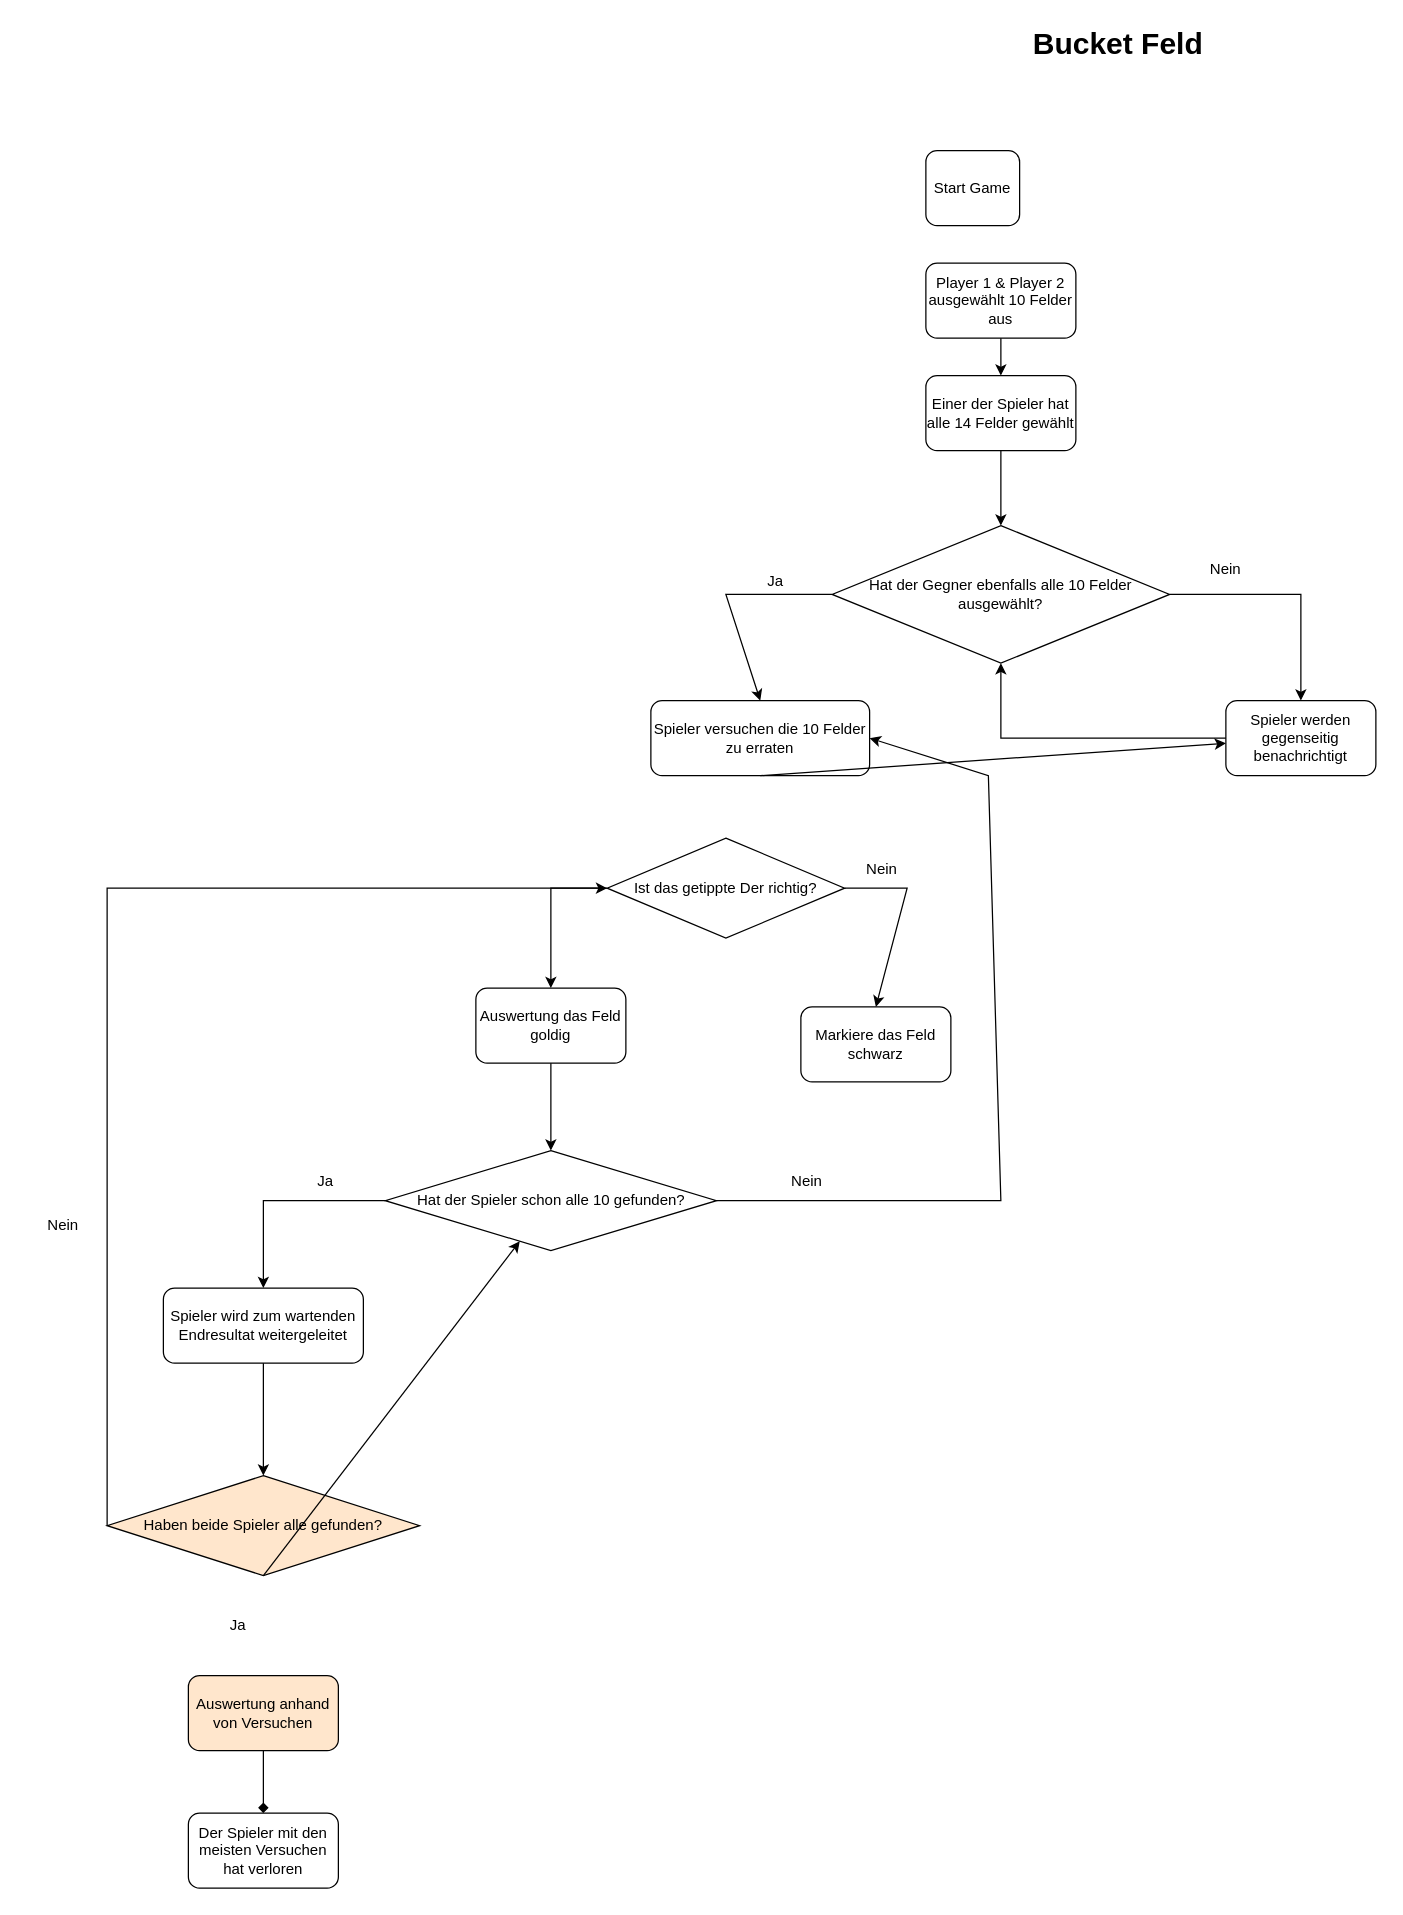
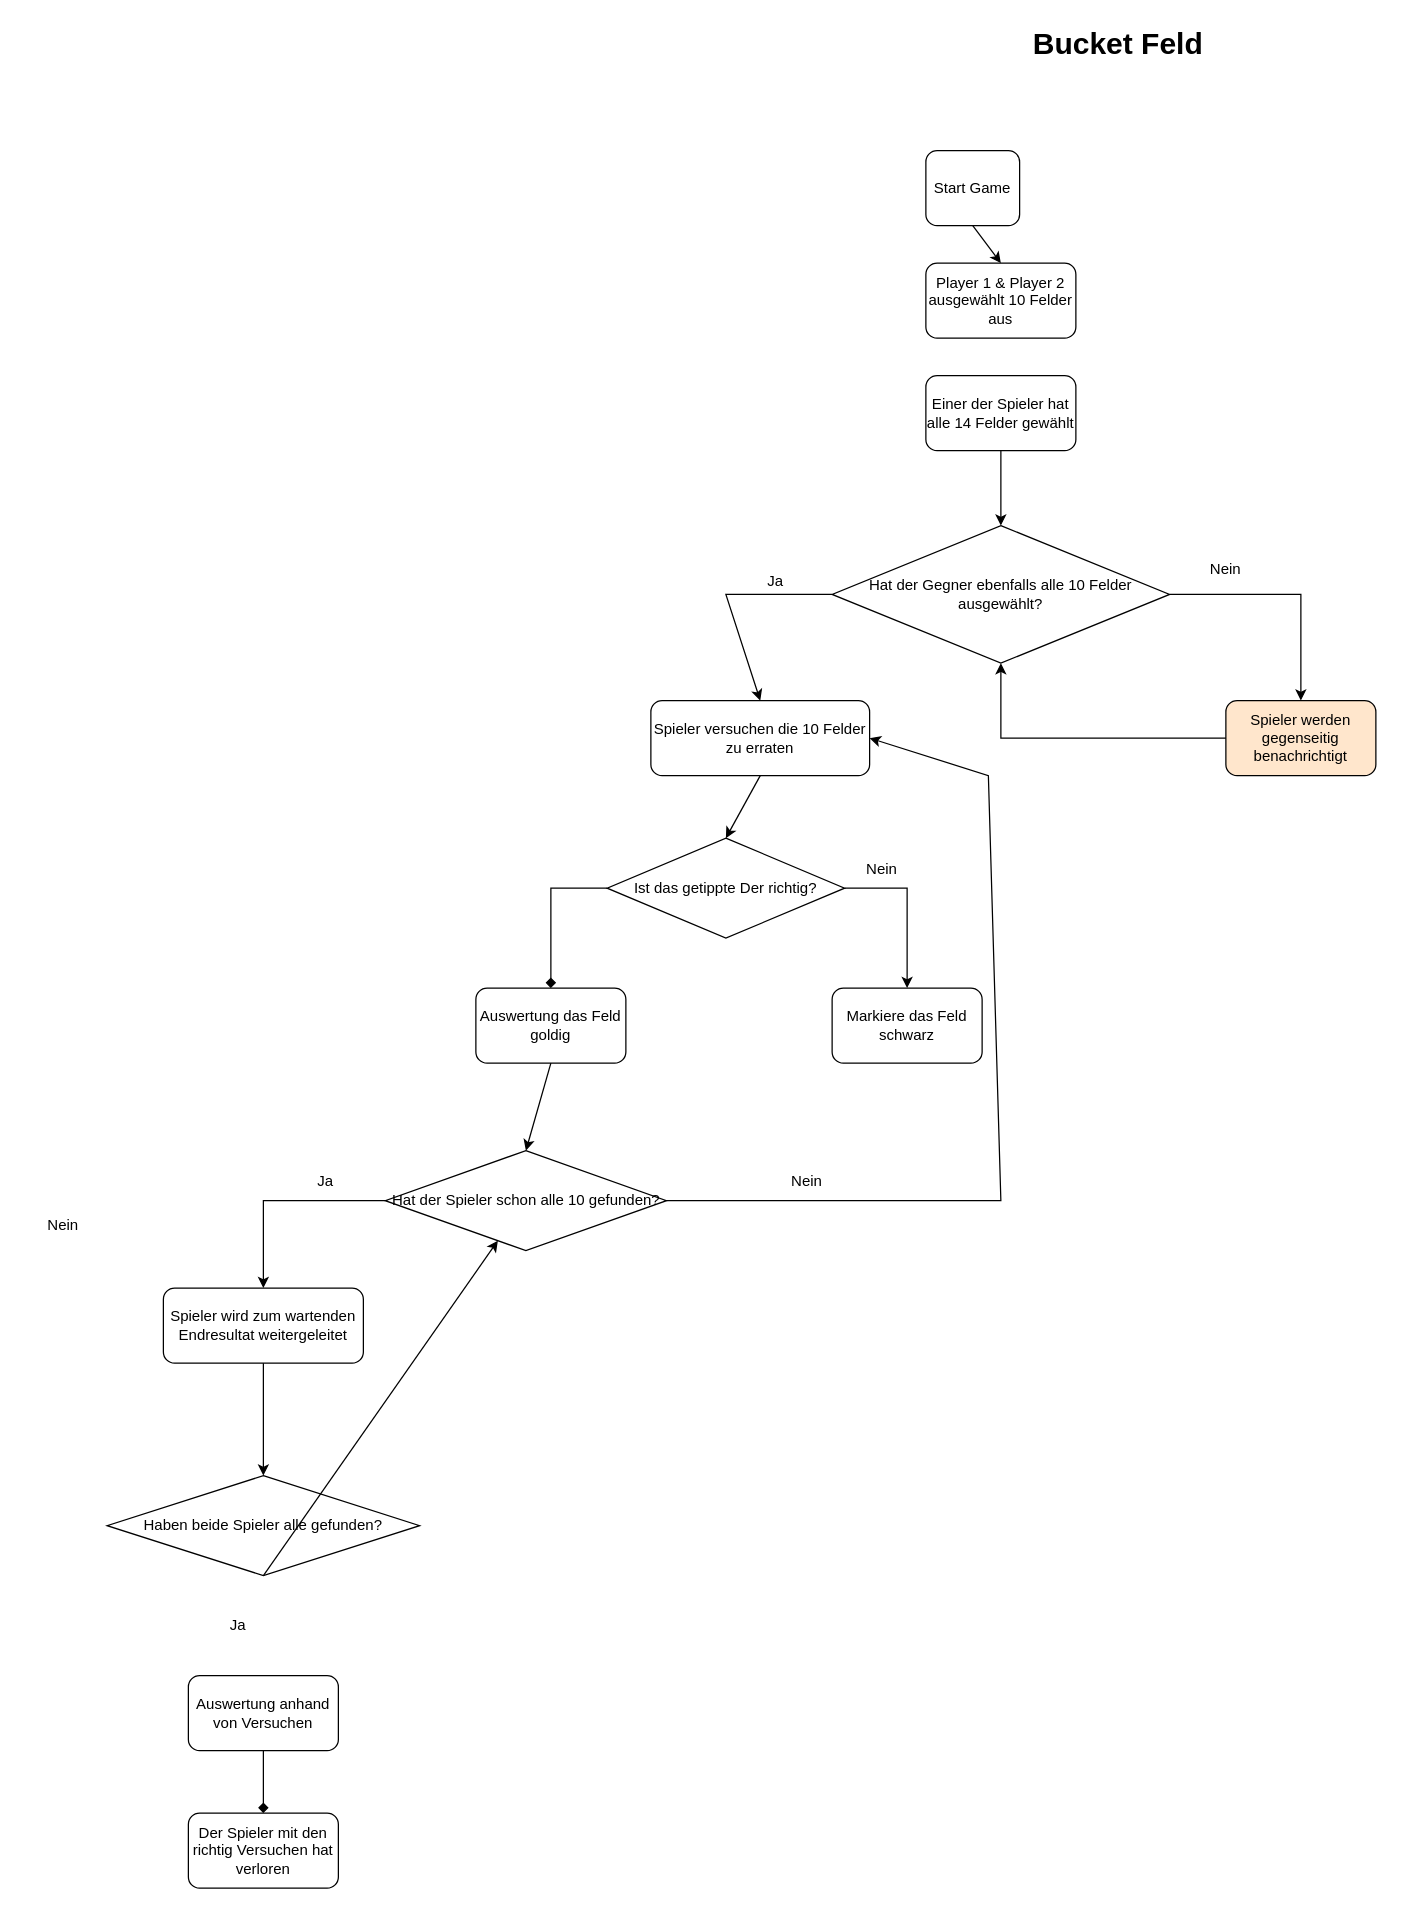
none -> (984, 241)
(1001, 352) -> none
(1301, 738) -> (1301, 738)
(1086, 753) -> (745, 803)
(551, 978) -> (551, 977)
(107, 986) -> none
(876, 1044) -> (907, 1026)
(551, 1201) -> (526, 1201)
(263, 1526) -> (263, 1526)
(263, 1713) -> (263, 1713)
(263, 1851) -> (263, 1851)
